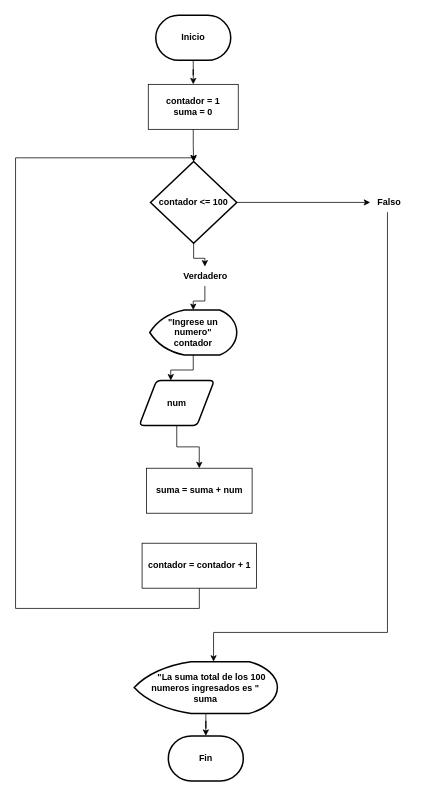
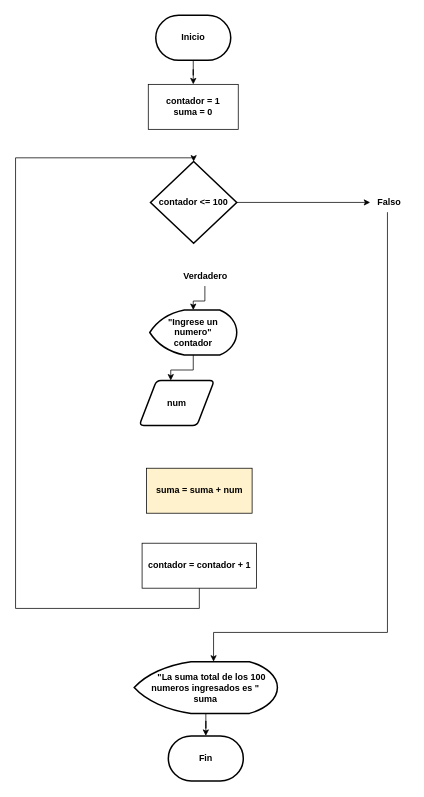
(193, 141) -> none
(194, 257) -> none
(177, 437) -> none
(199, 491) -> (199, 491)
